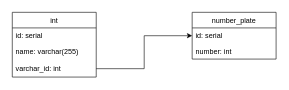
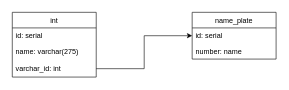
(234, 20) -> (234, 20)
(50, 52) -> (50, 52)
(215, 52) -> (218, 52)
